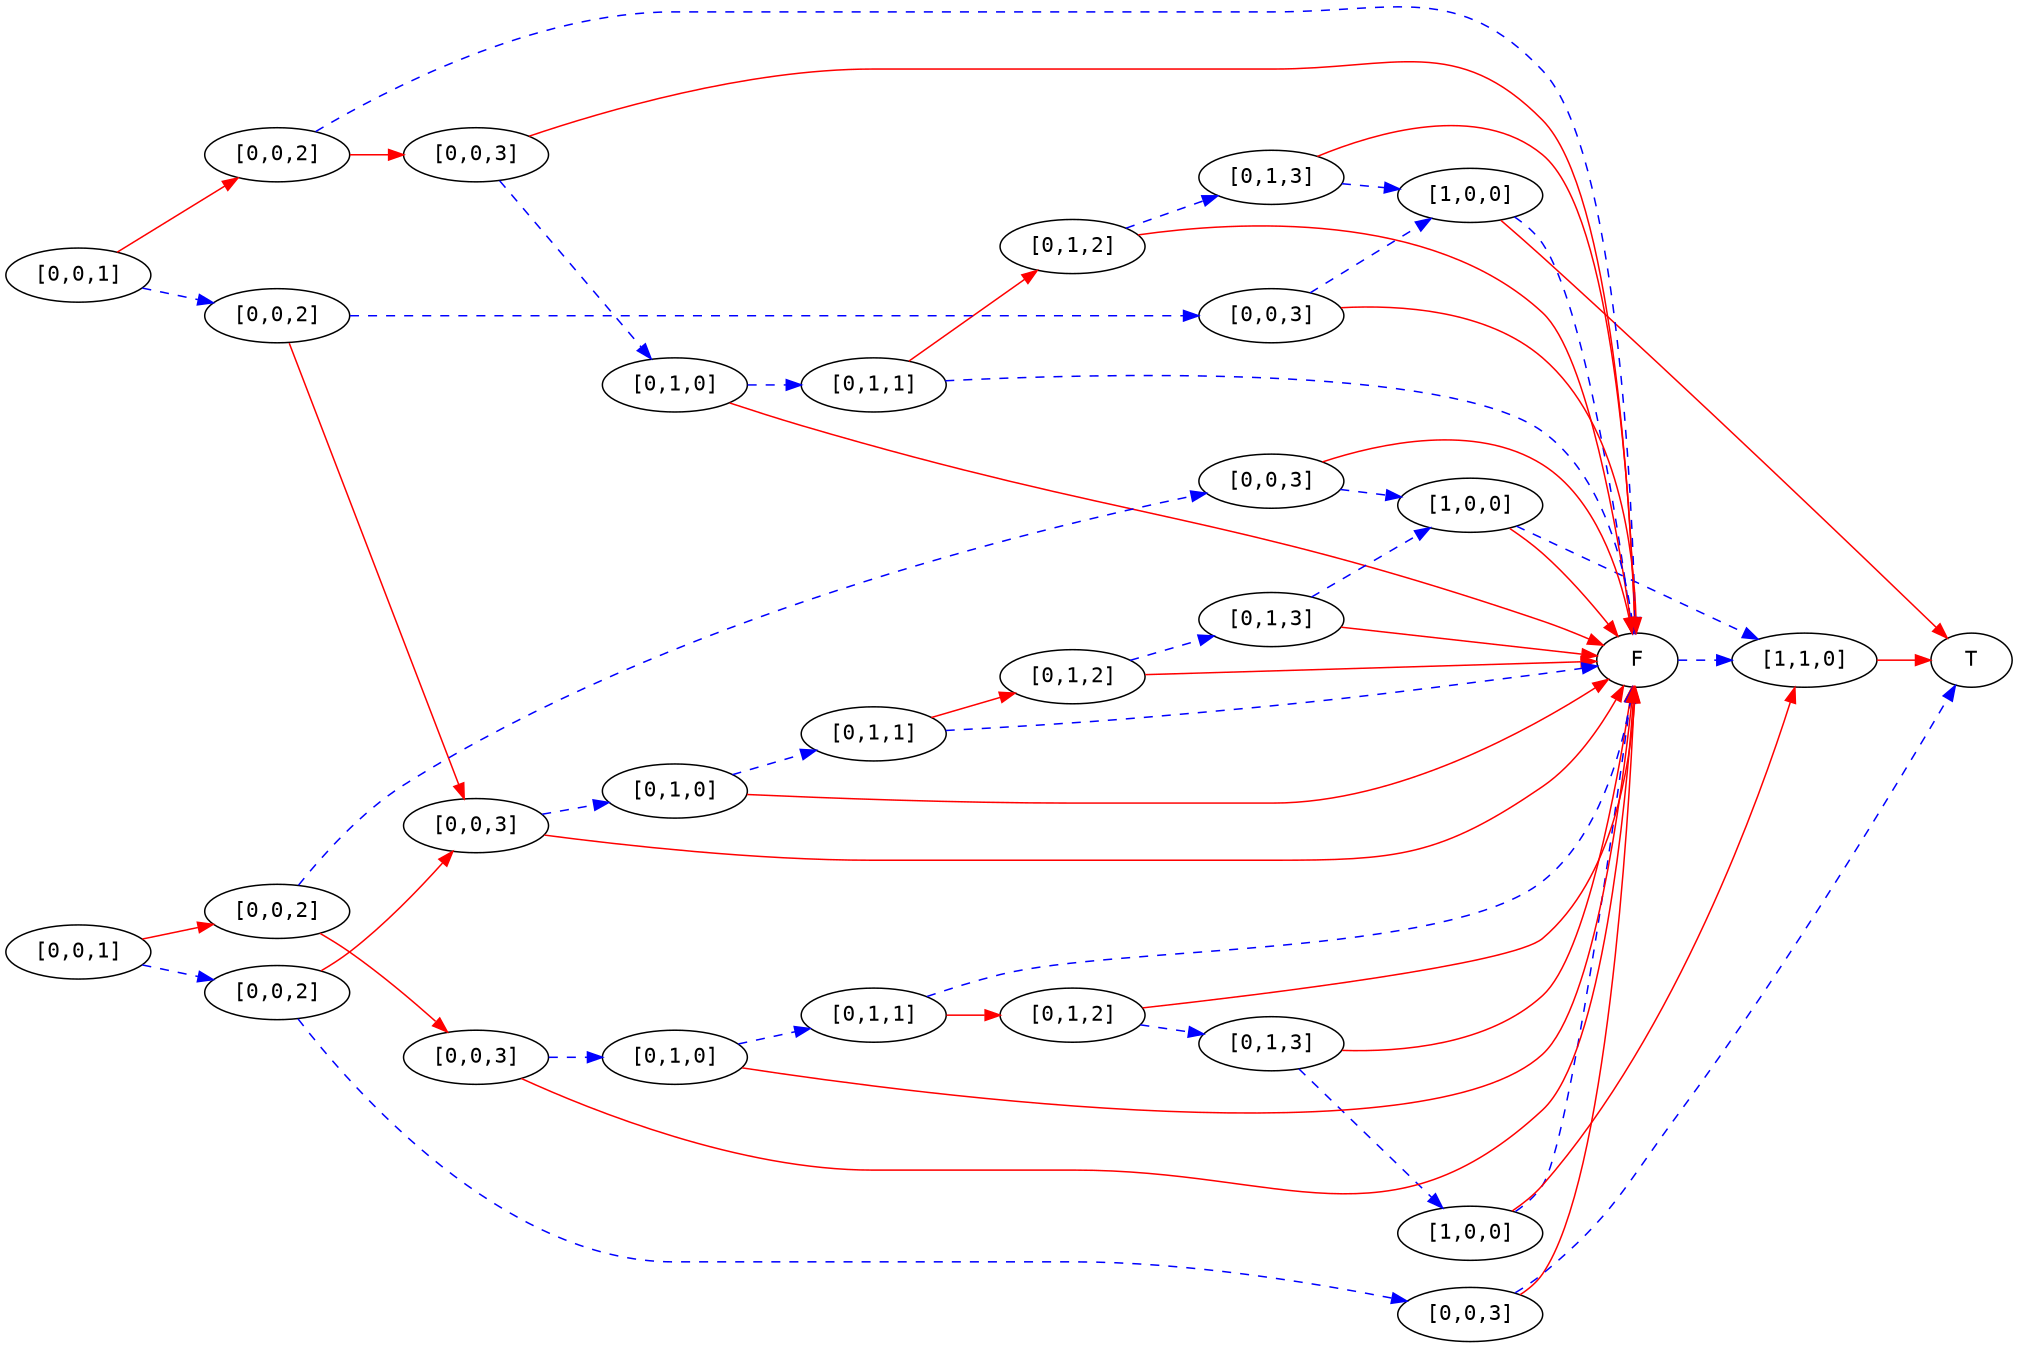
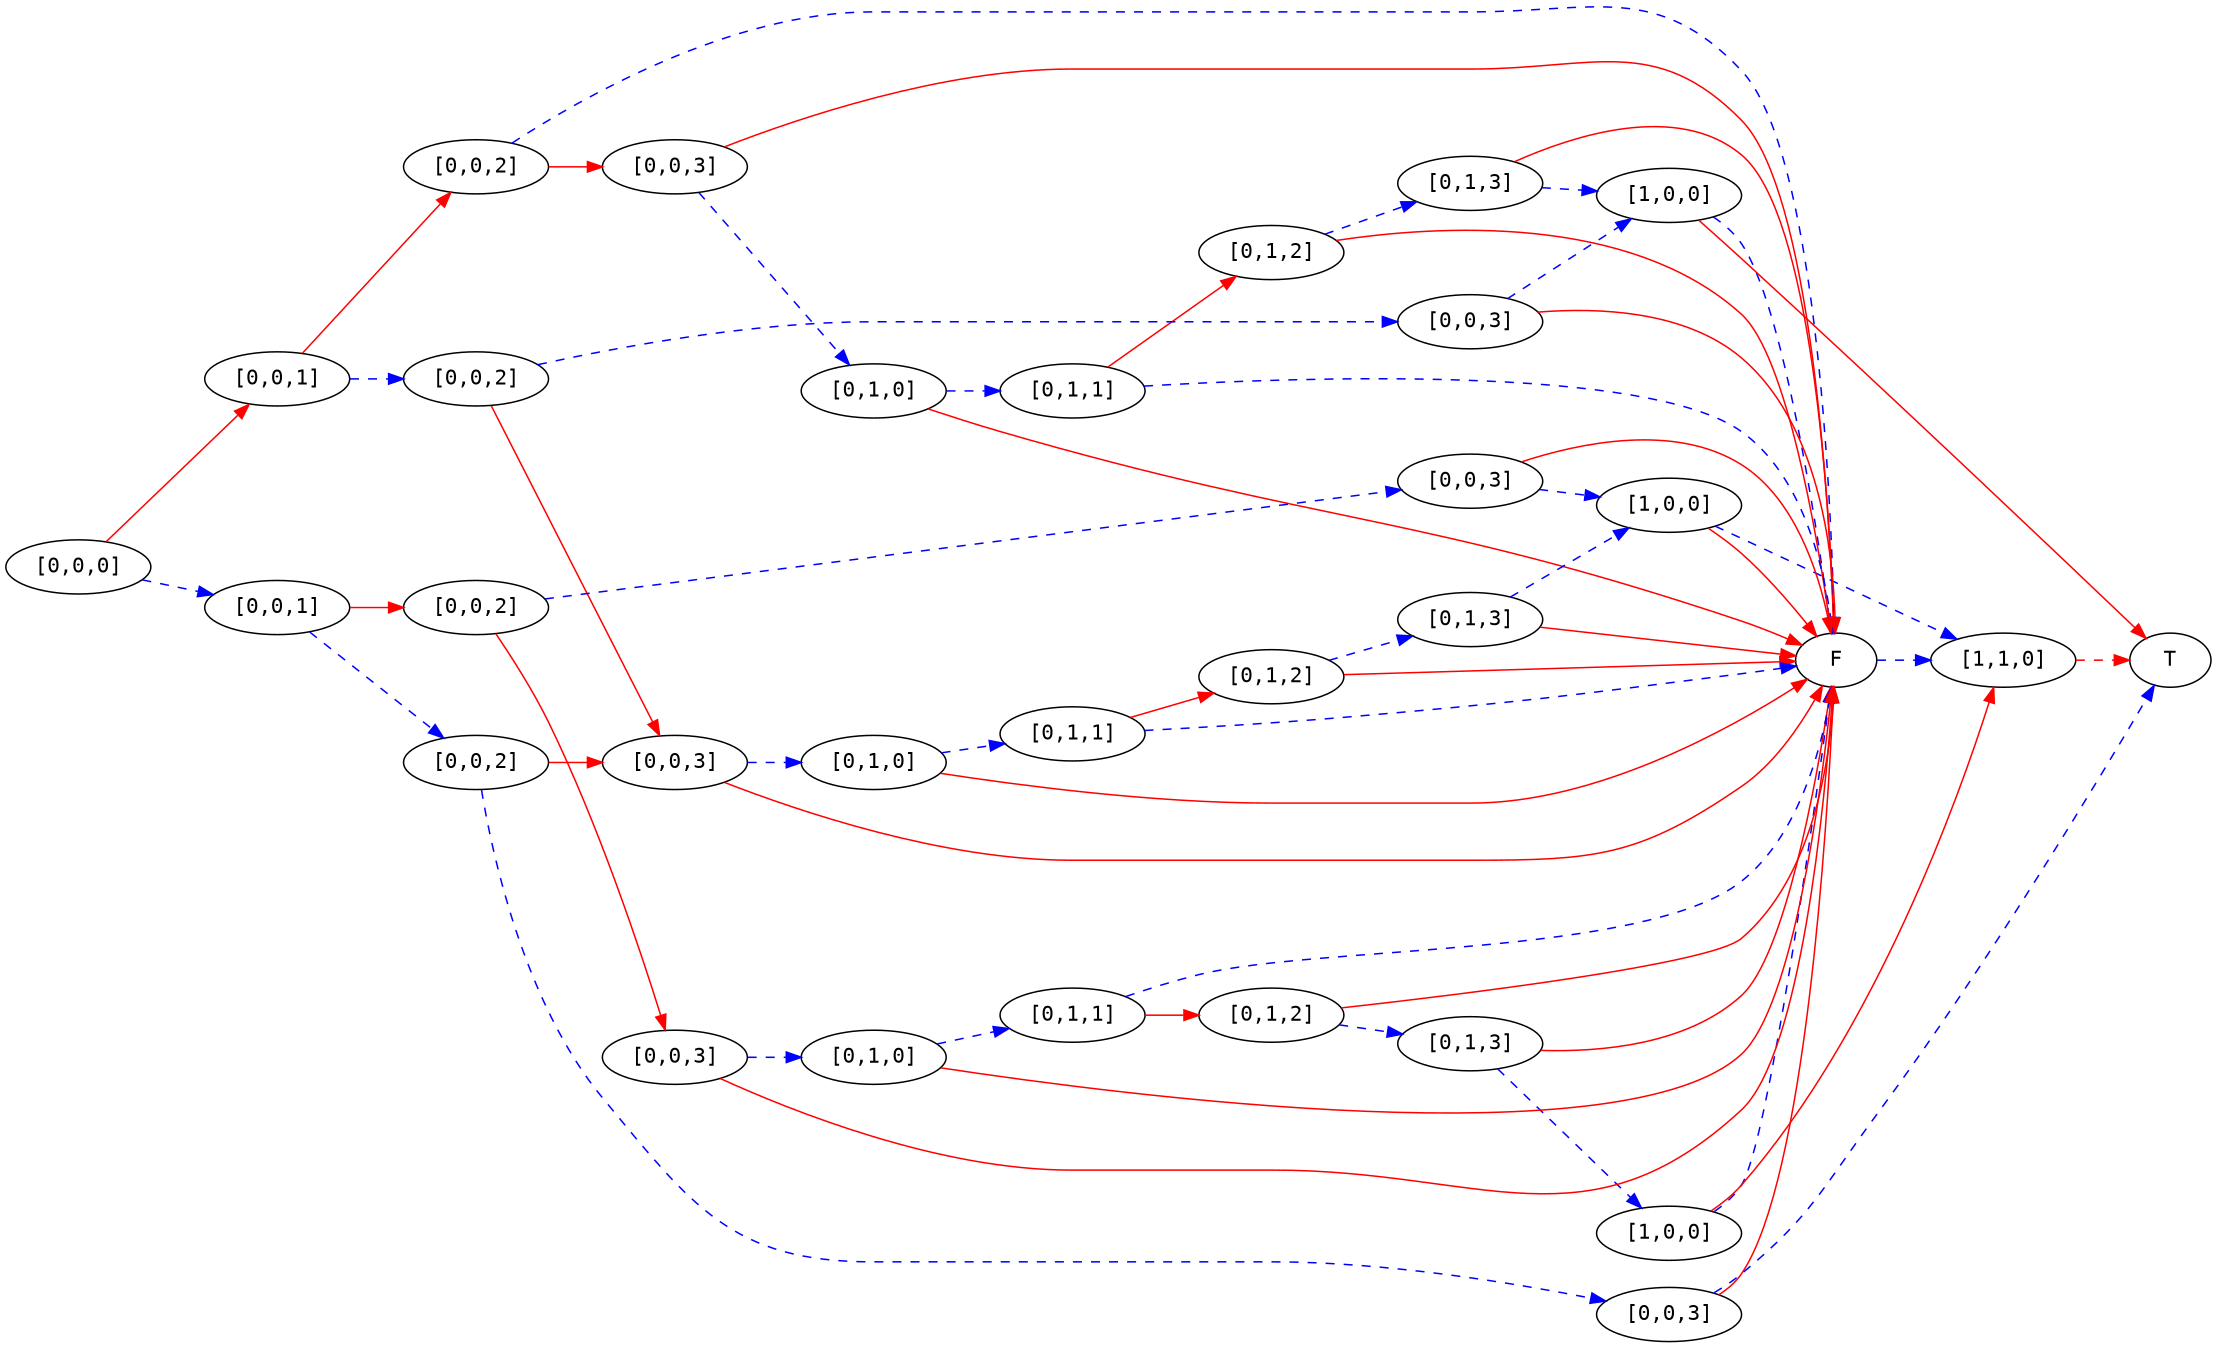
none -> (78, 567)
(1896, 660) -> (2095, 660)
